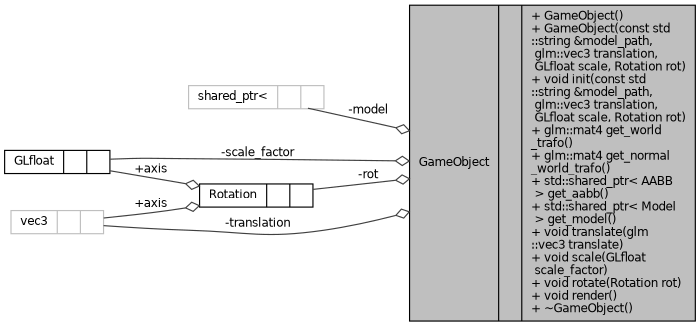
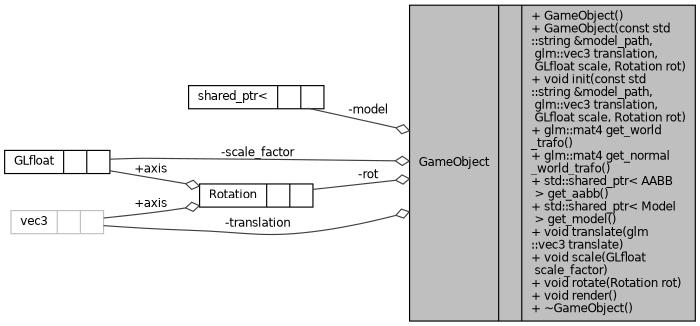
(256, 97) -> (256, 97)
